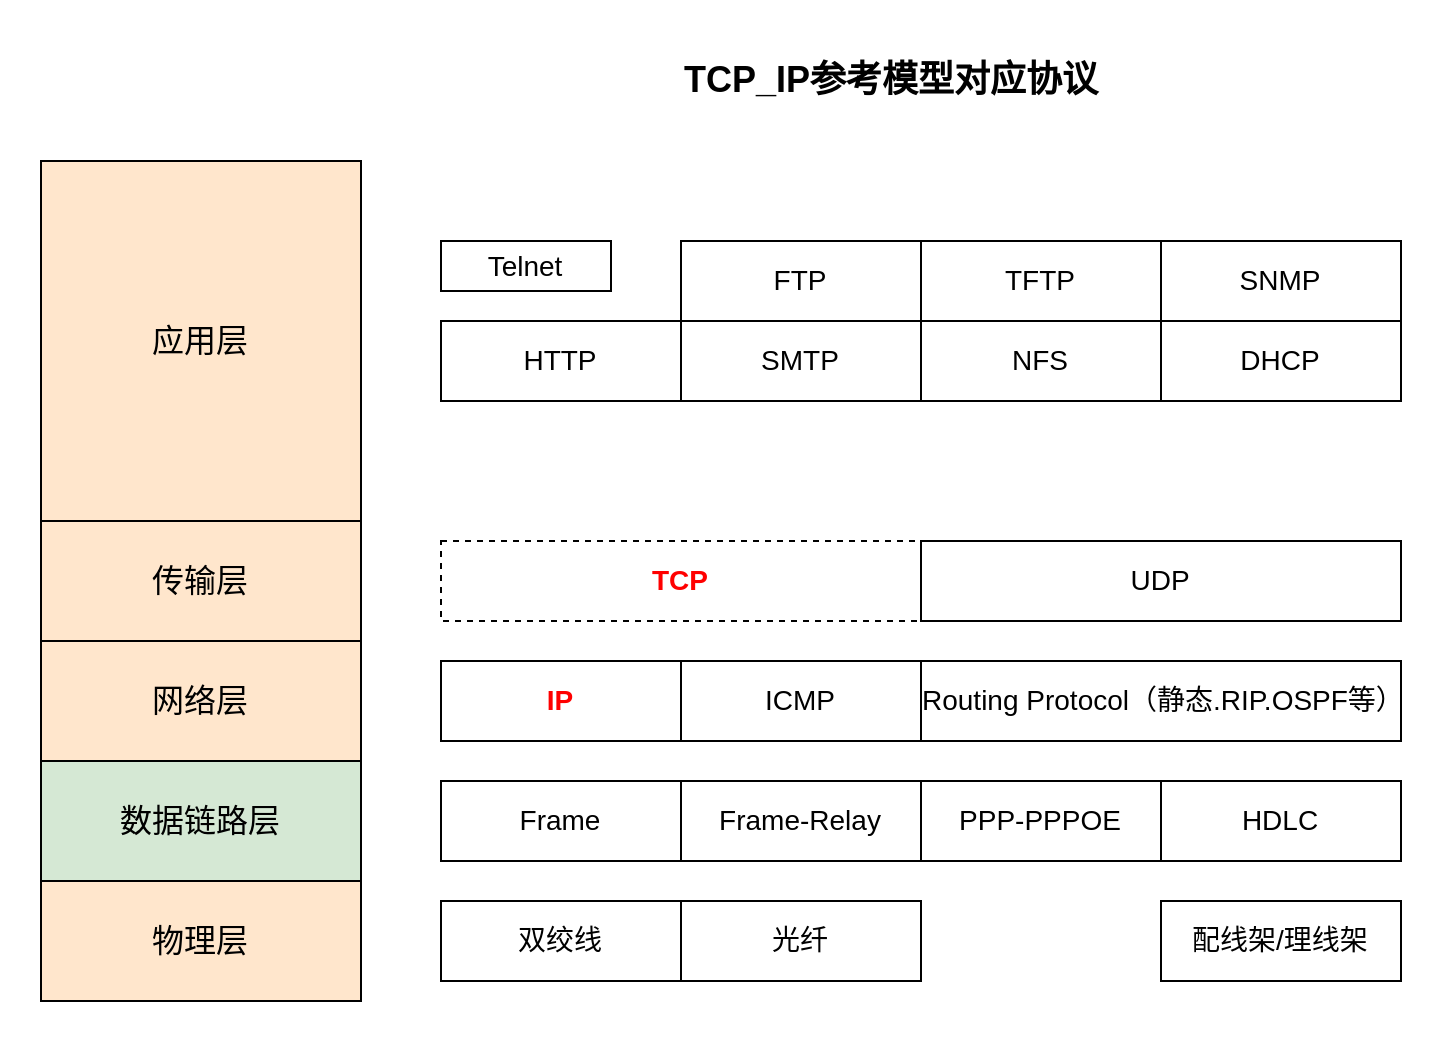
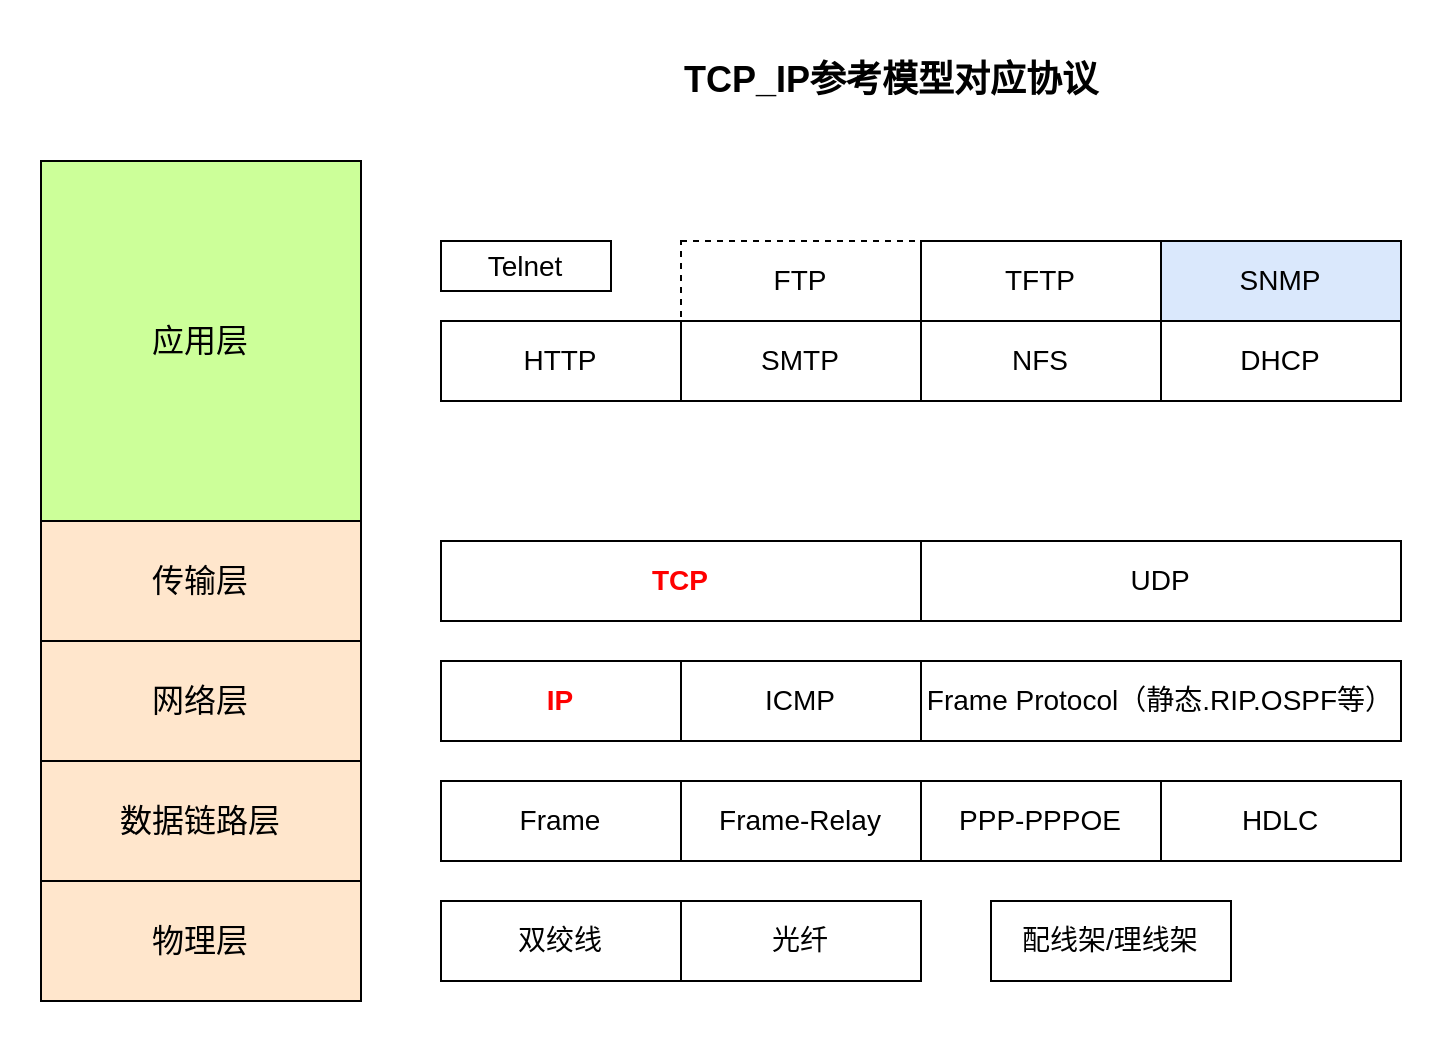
(801, 281) -> (801, 281)
(1281, 281) -> (1281, 281)
(201, 341) -> (201, 341)
(681, 581) -> (681, 581)
(1161, 701) -> (1161, 701)
(201, 821) -> (201, 821)
(1281, 941) -> (1111, 941)
